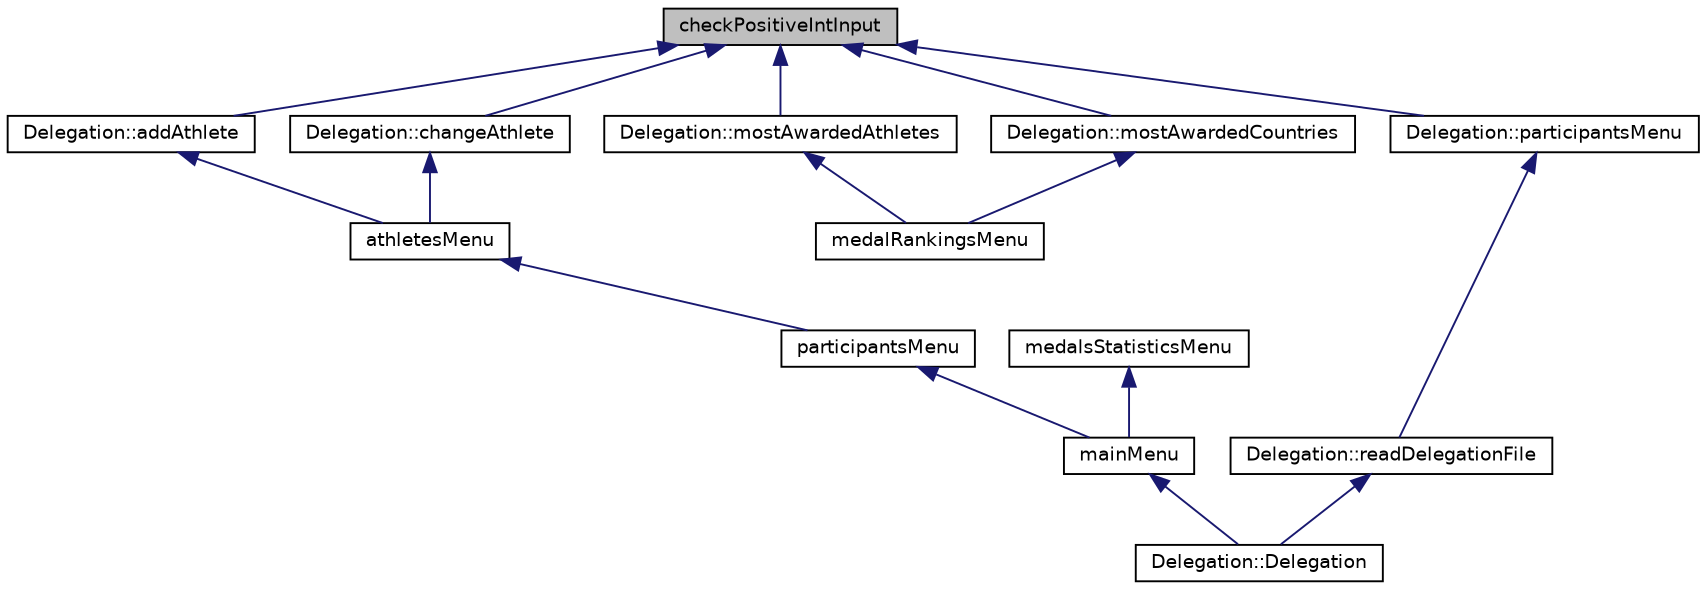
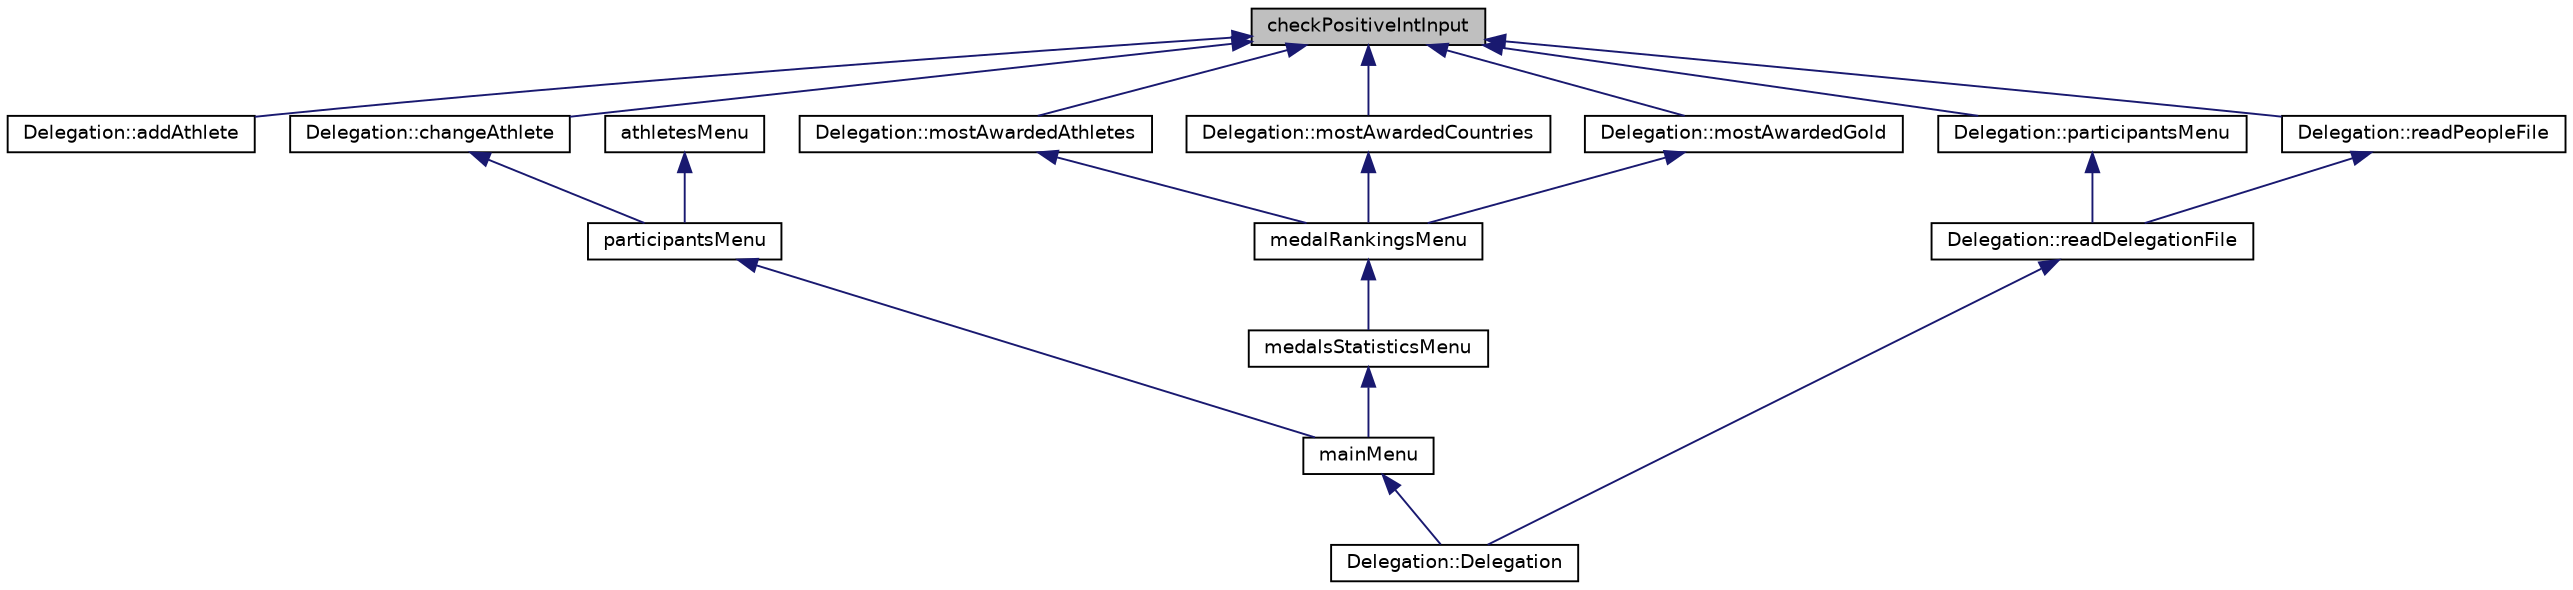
none -> (1744, 134)
none -> (2424, 134)
(290, 191) -> none
(430, 198) -> (566, 191)
none -> (1368, 305)
